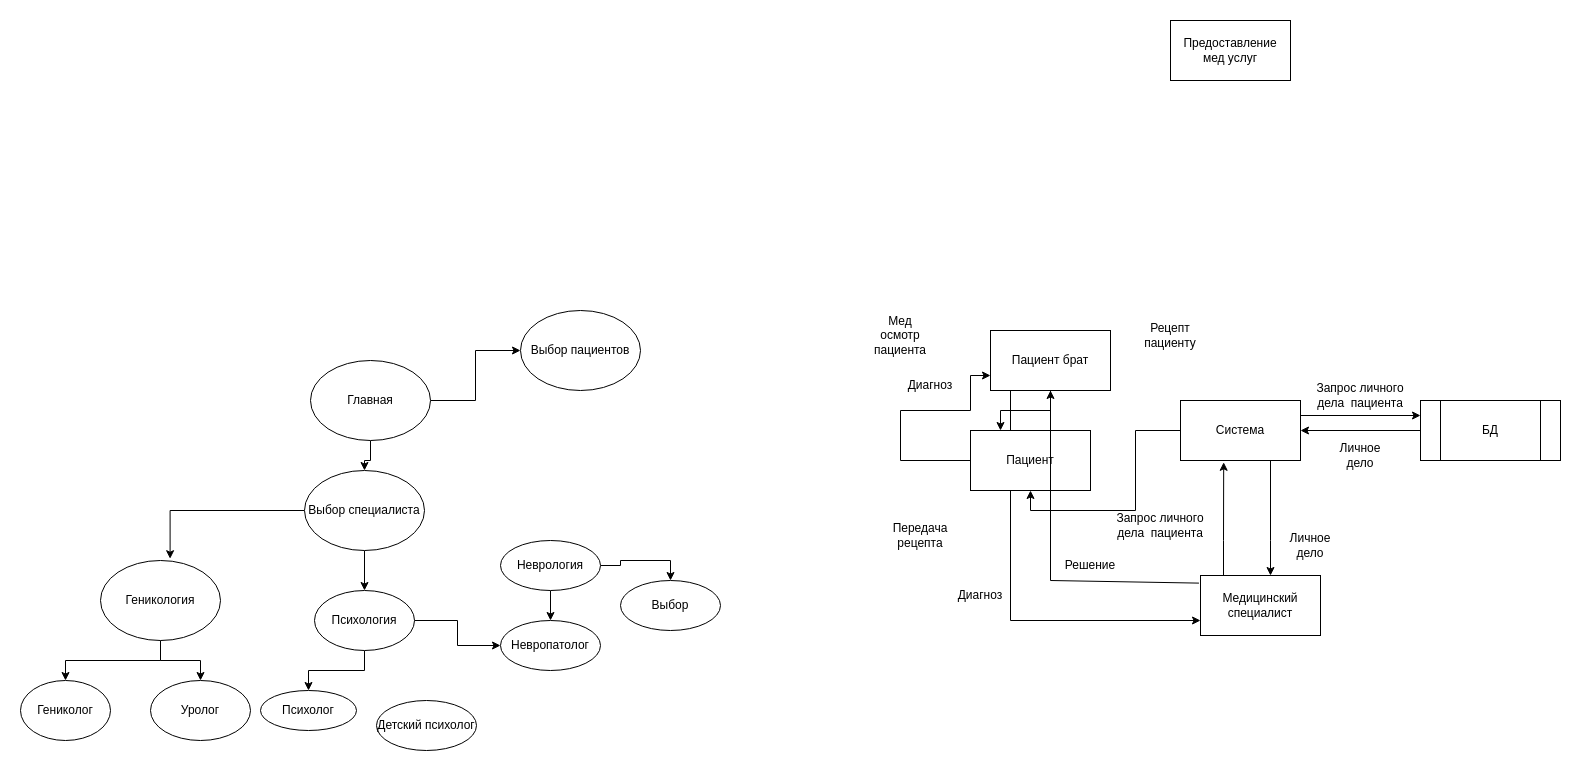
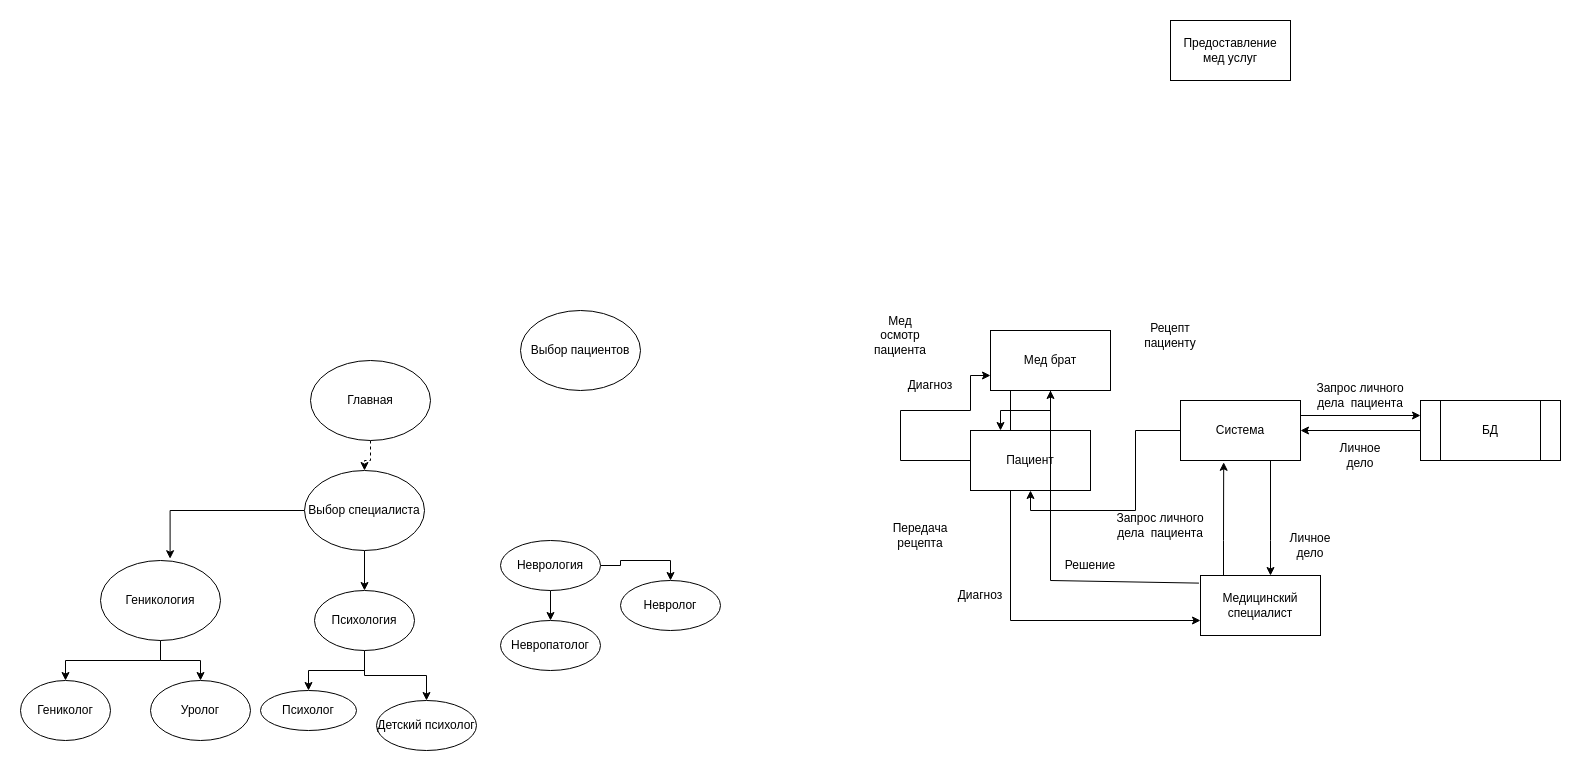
(1051, 361) -> (1051, 361)
(476, 380) -> none
(371, 456) -> (371, 456)
(671, 606) -> (671, 606)
(458, 630) -> (403, 676)
